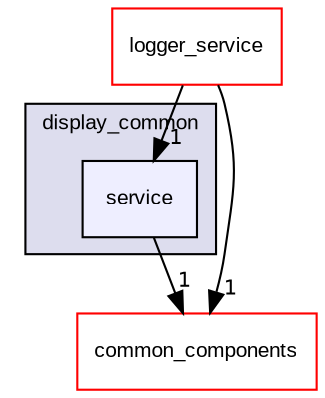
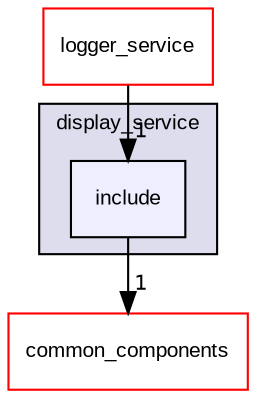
(121, 124) -> (128, 124)
(233, 188) -> none
(140, 199) -> (128, 199)
